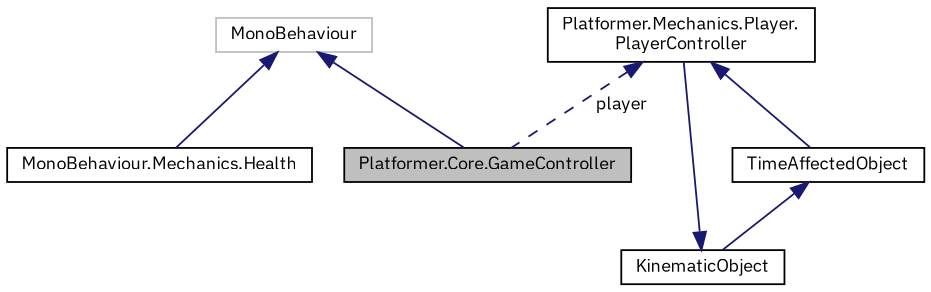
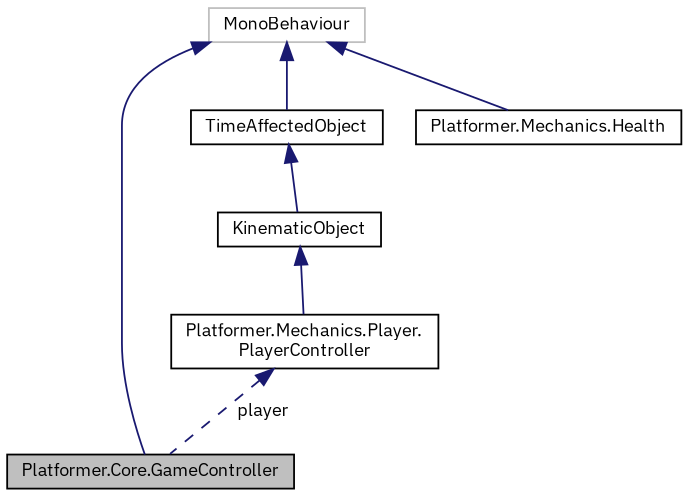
(767, 111) -> (287, 85)
(160, 165) -> (549, 127)
